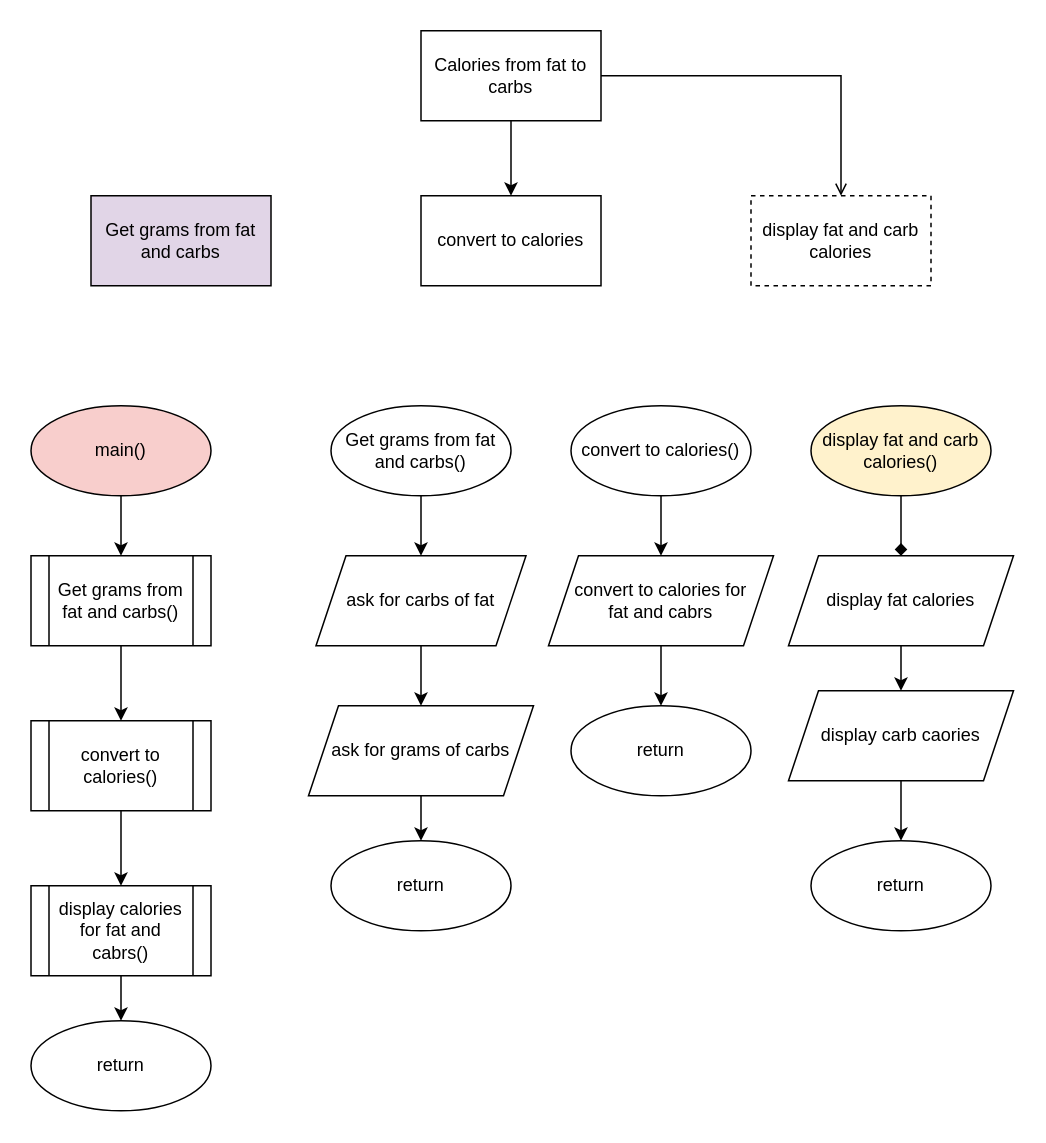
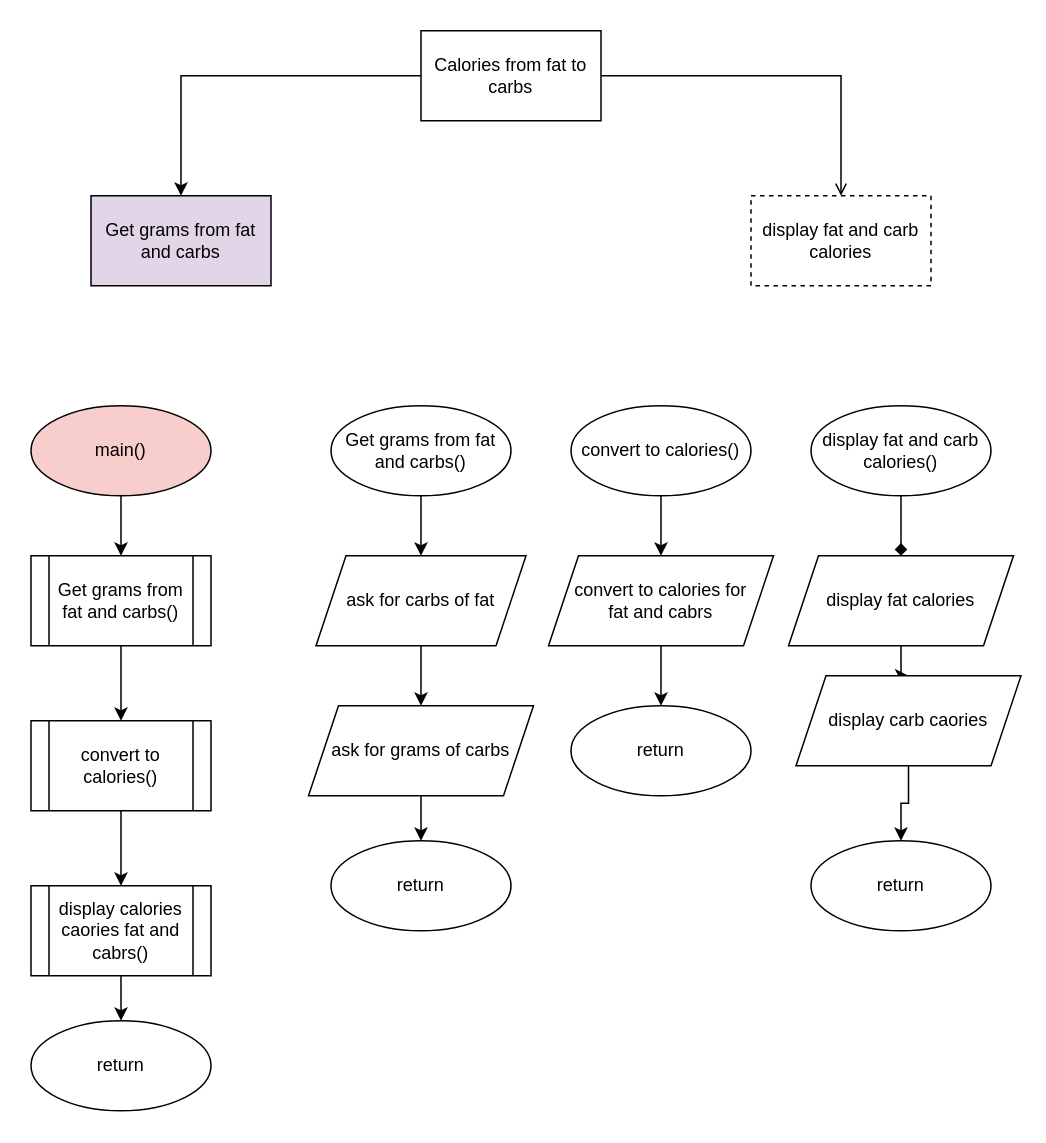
none -> (246, 76)
(511, 153) -> none
(511, 241) -> none
(901, 451) -> (901, 451)
(901, 736) -> (908, 721)
(121, 931) -> (121, 931)
